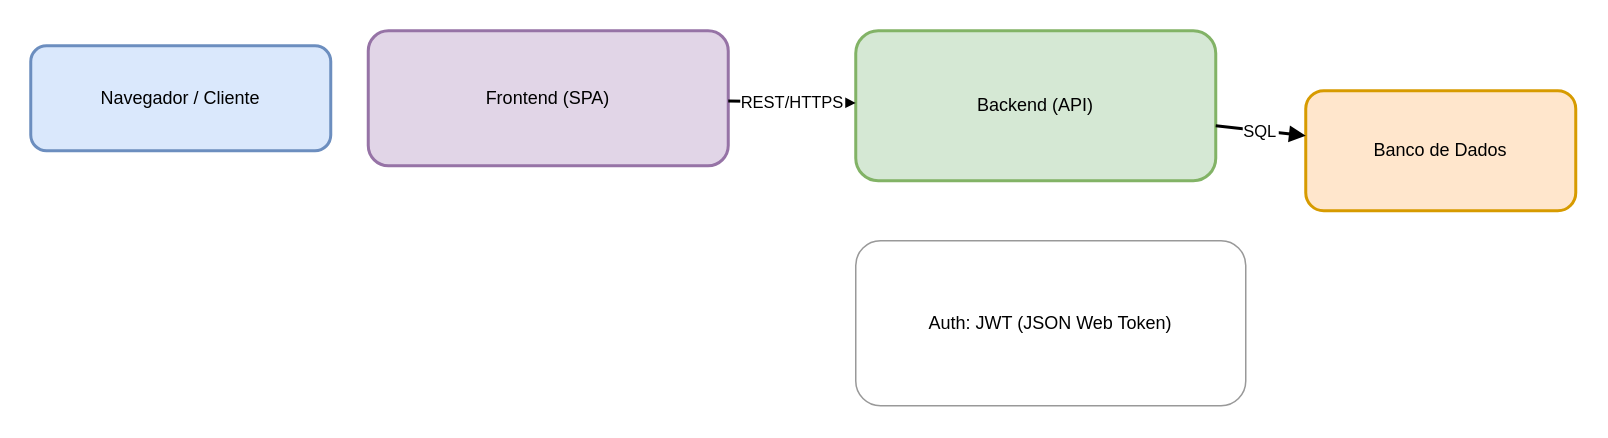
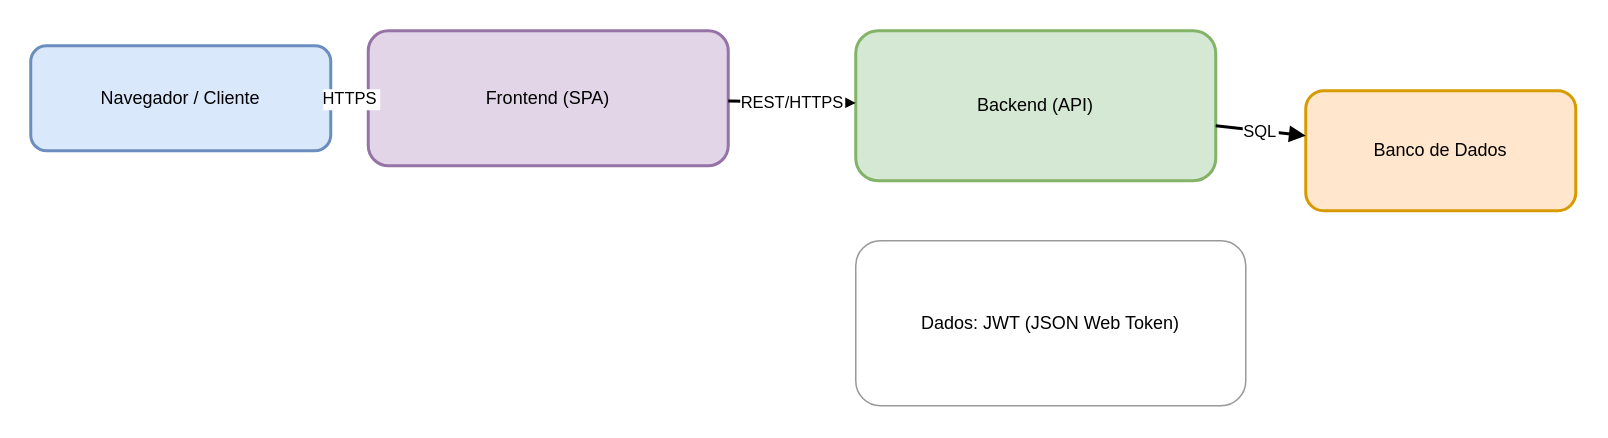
none -> (341, 98)
(1051, 323) -> (1051, 323)
